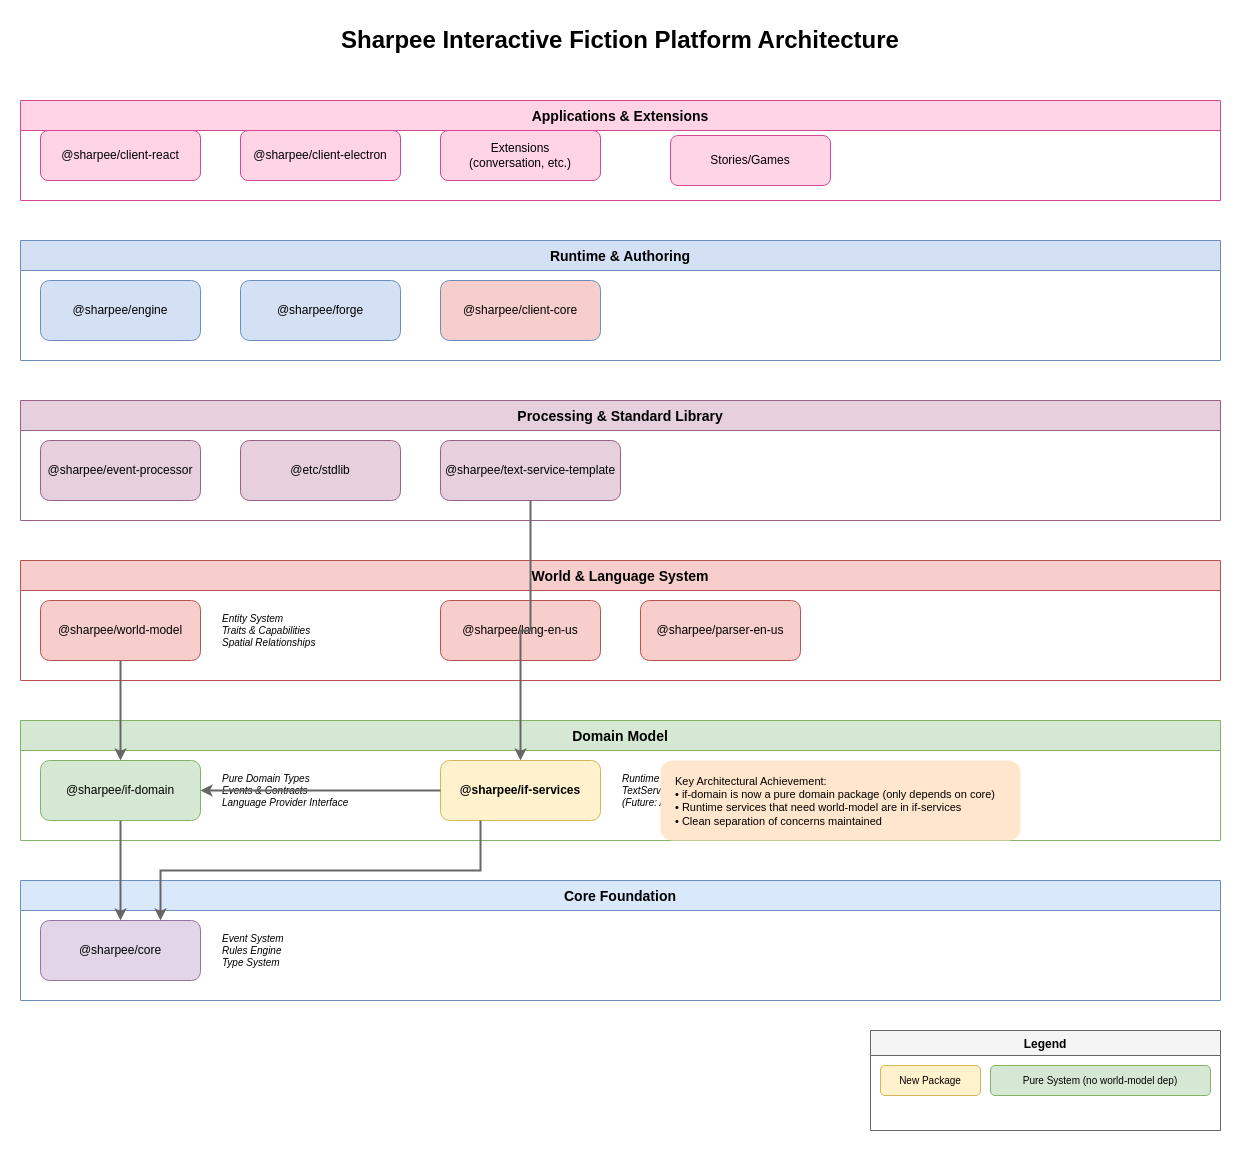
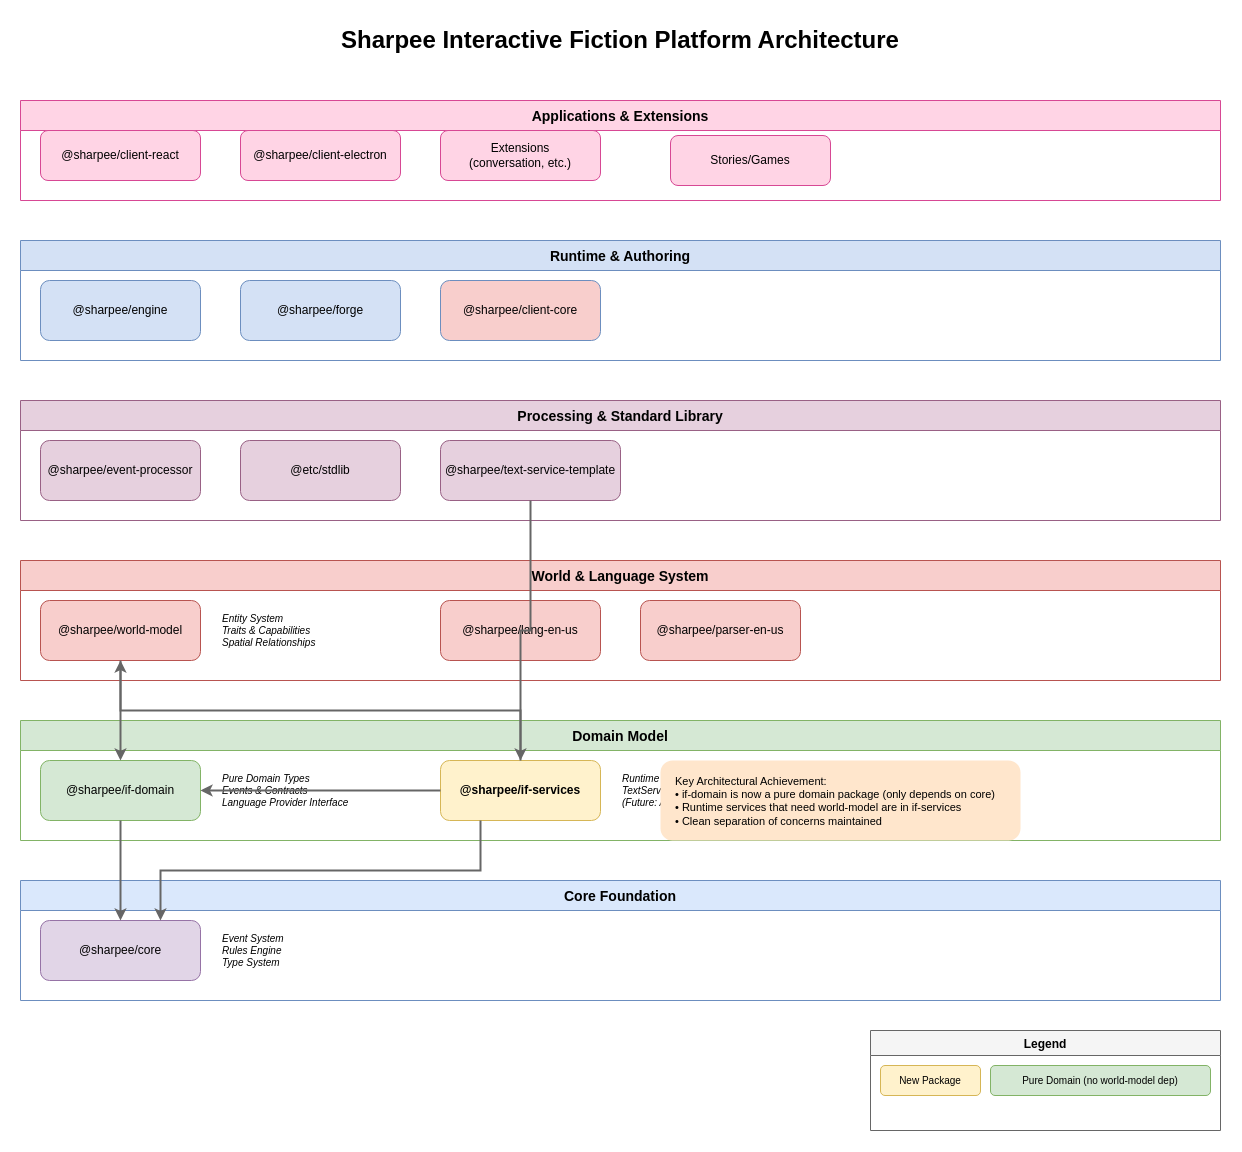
none -> (321, 711)
(1101, 1081) -> (1101, 1081)
